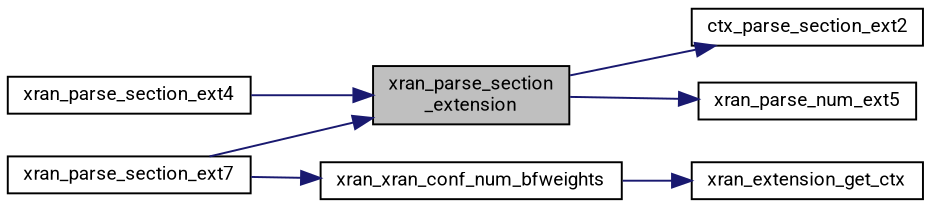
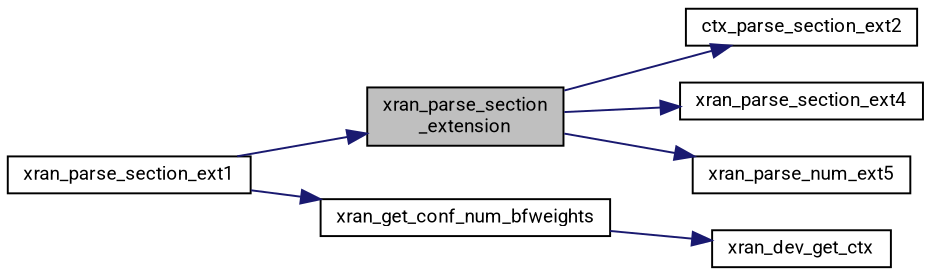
(302, 95) -> (612, 110)
(129, 175) -> (129, 175)
(471, 181) -> (465, 218)
(807, 181) -> (802, 249)
